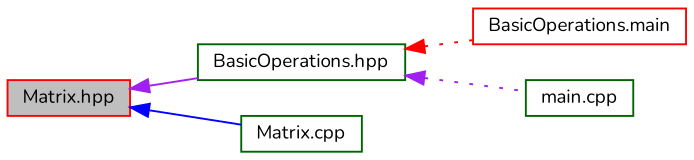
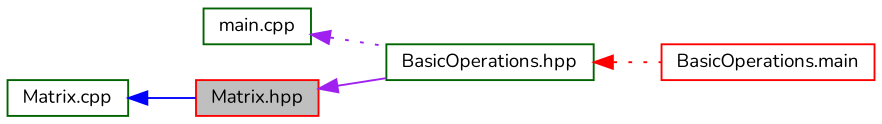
(475, 85) -> (358, 42)
(195, 117) -> (172, 98)
